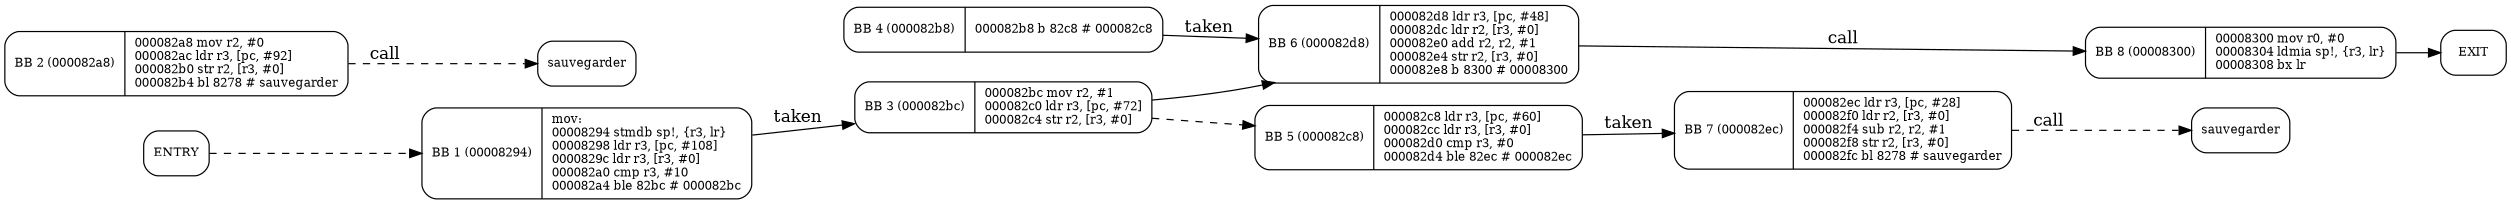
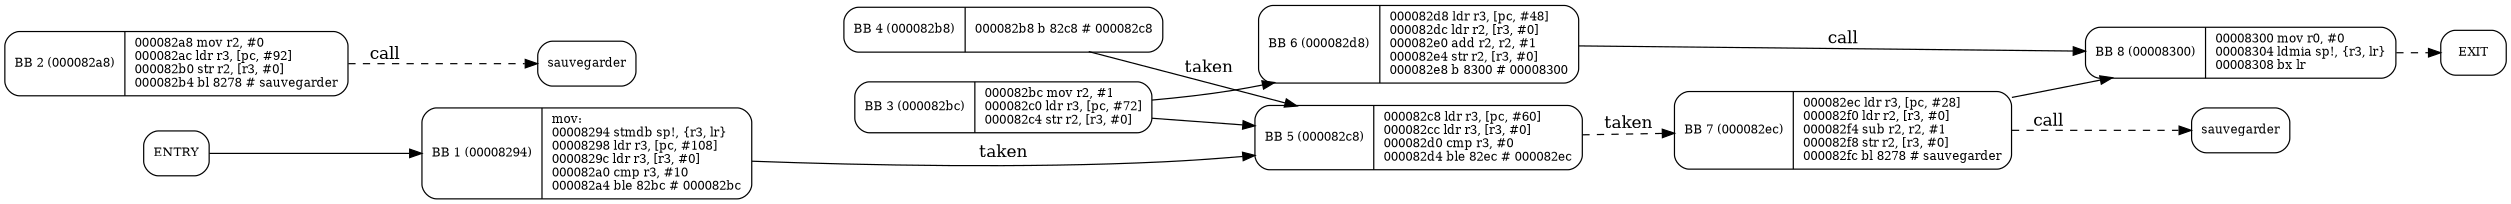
(1205, 37) -> (1187, 77)
(2412, 53) -> (2412, 53)
none -> (2056, 89)
(1197, 122) -> (1197, 122)
(797, 130) -> (997, 166)
(1622, 134) -> (1622, 134)
(309, 153) -> (309, 153)
